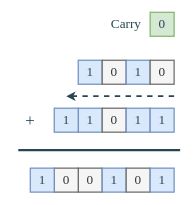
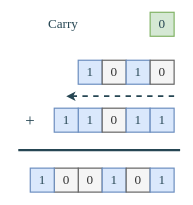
(126, 24) -> (63, 24)
